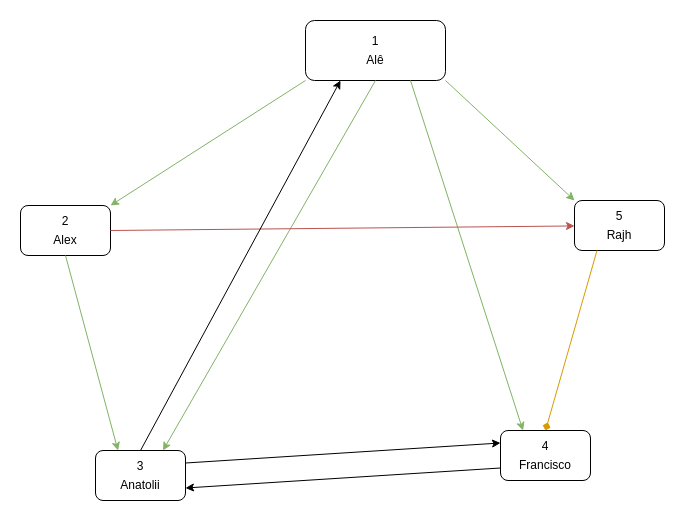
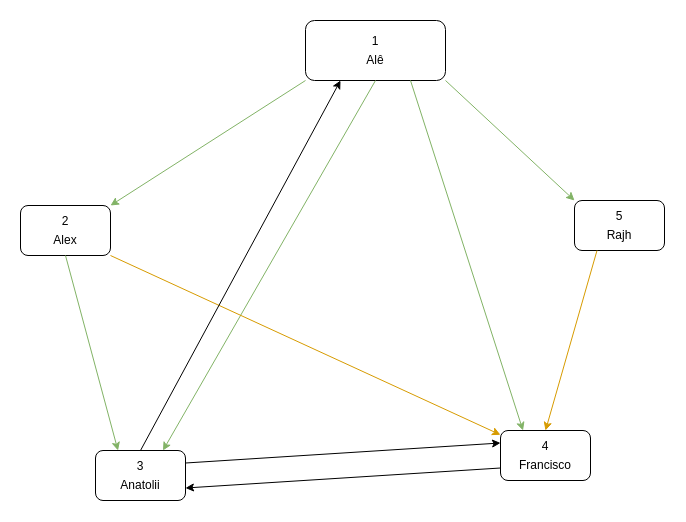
(339, 228) -> none
none -> (303, 344)
(548, 422) -> (548, 422)
